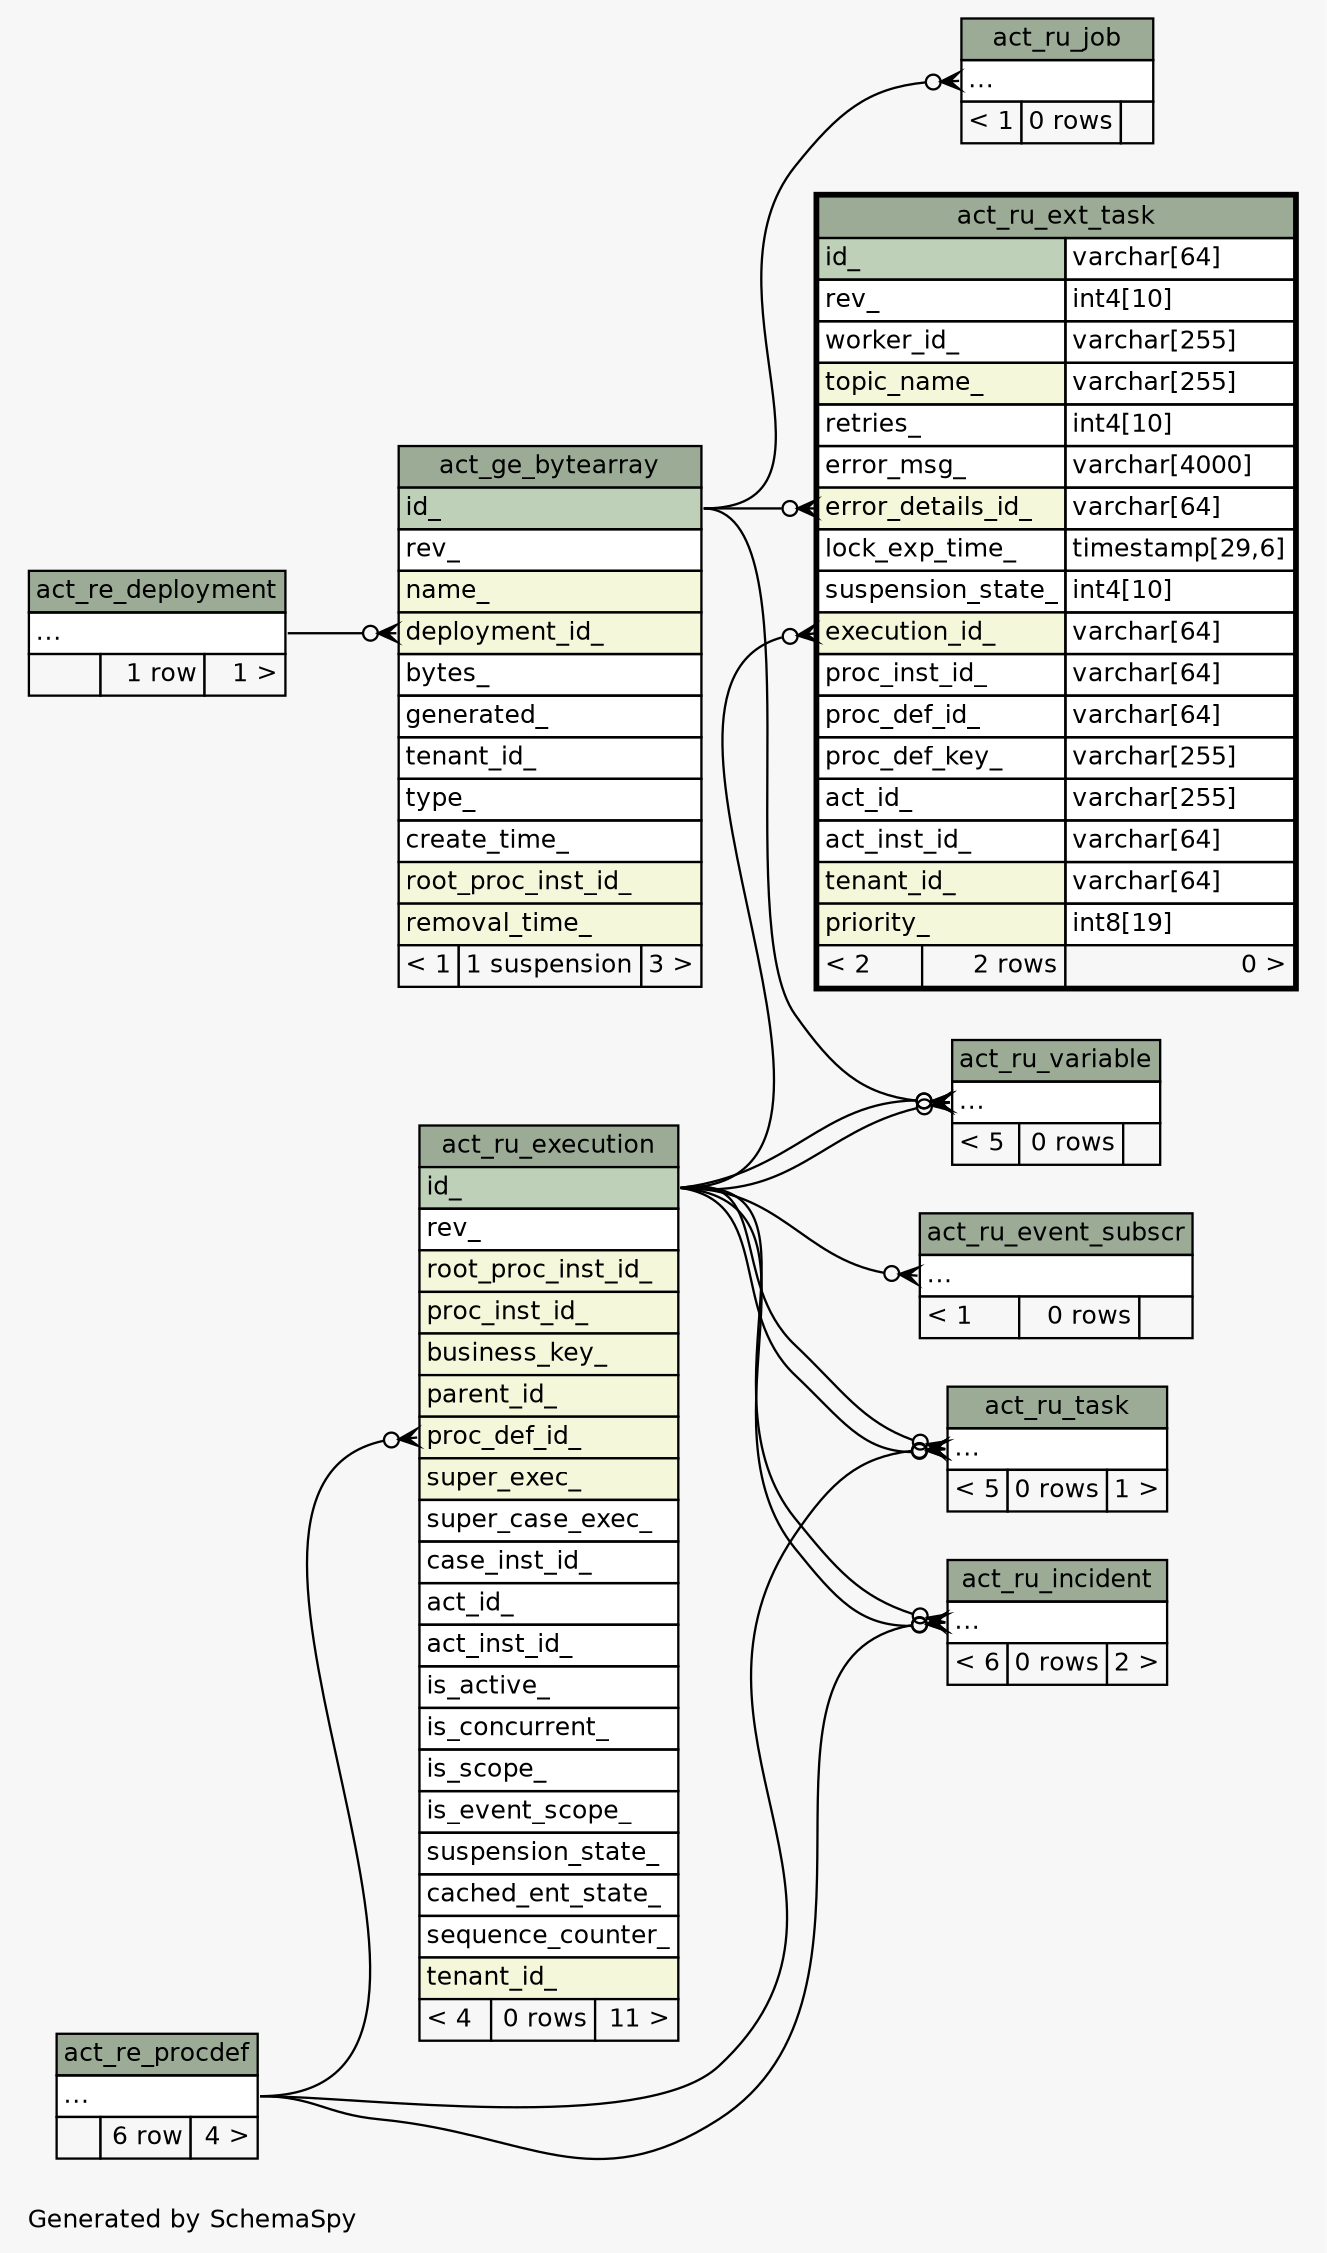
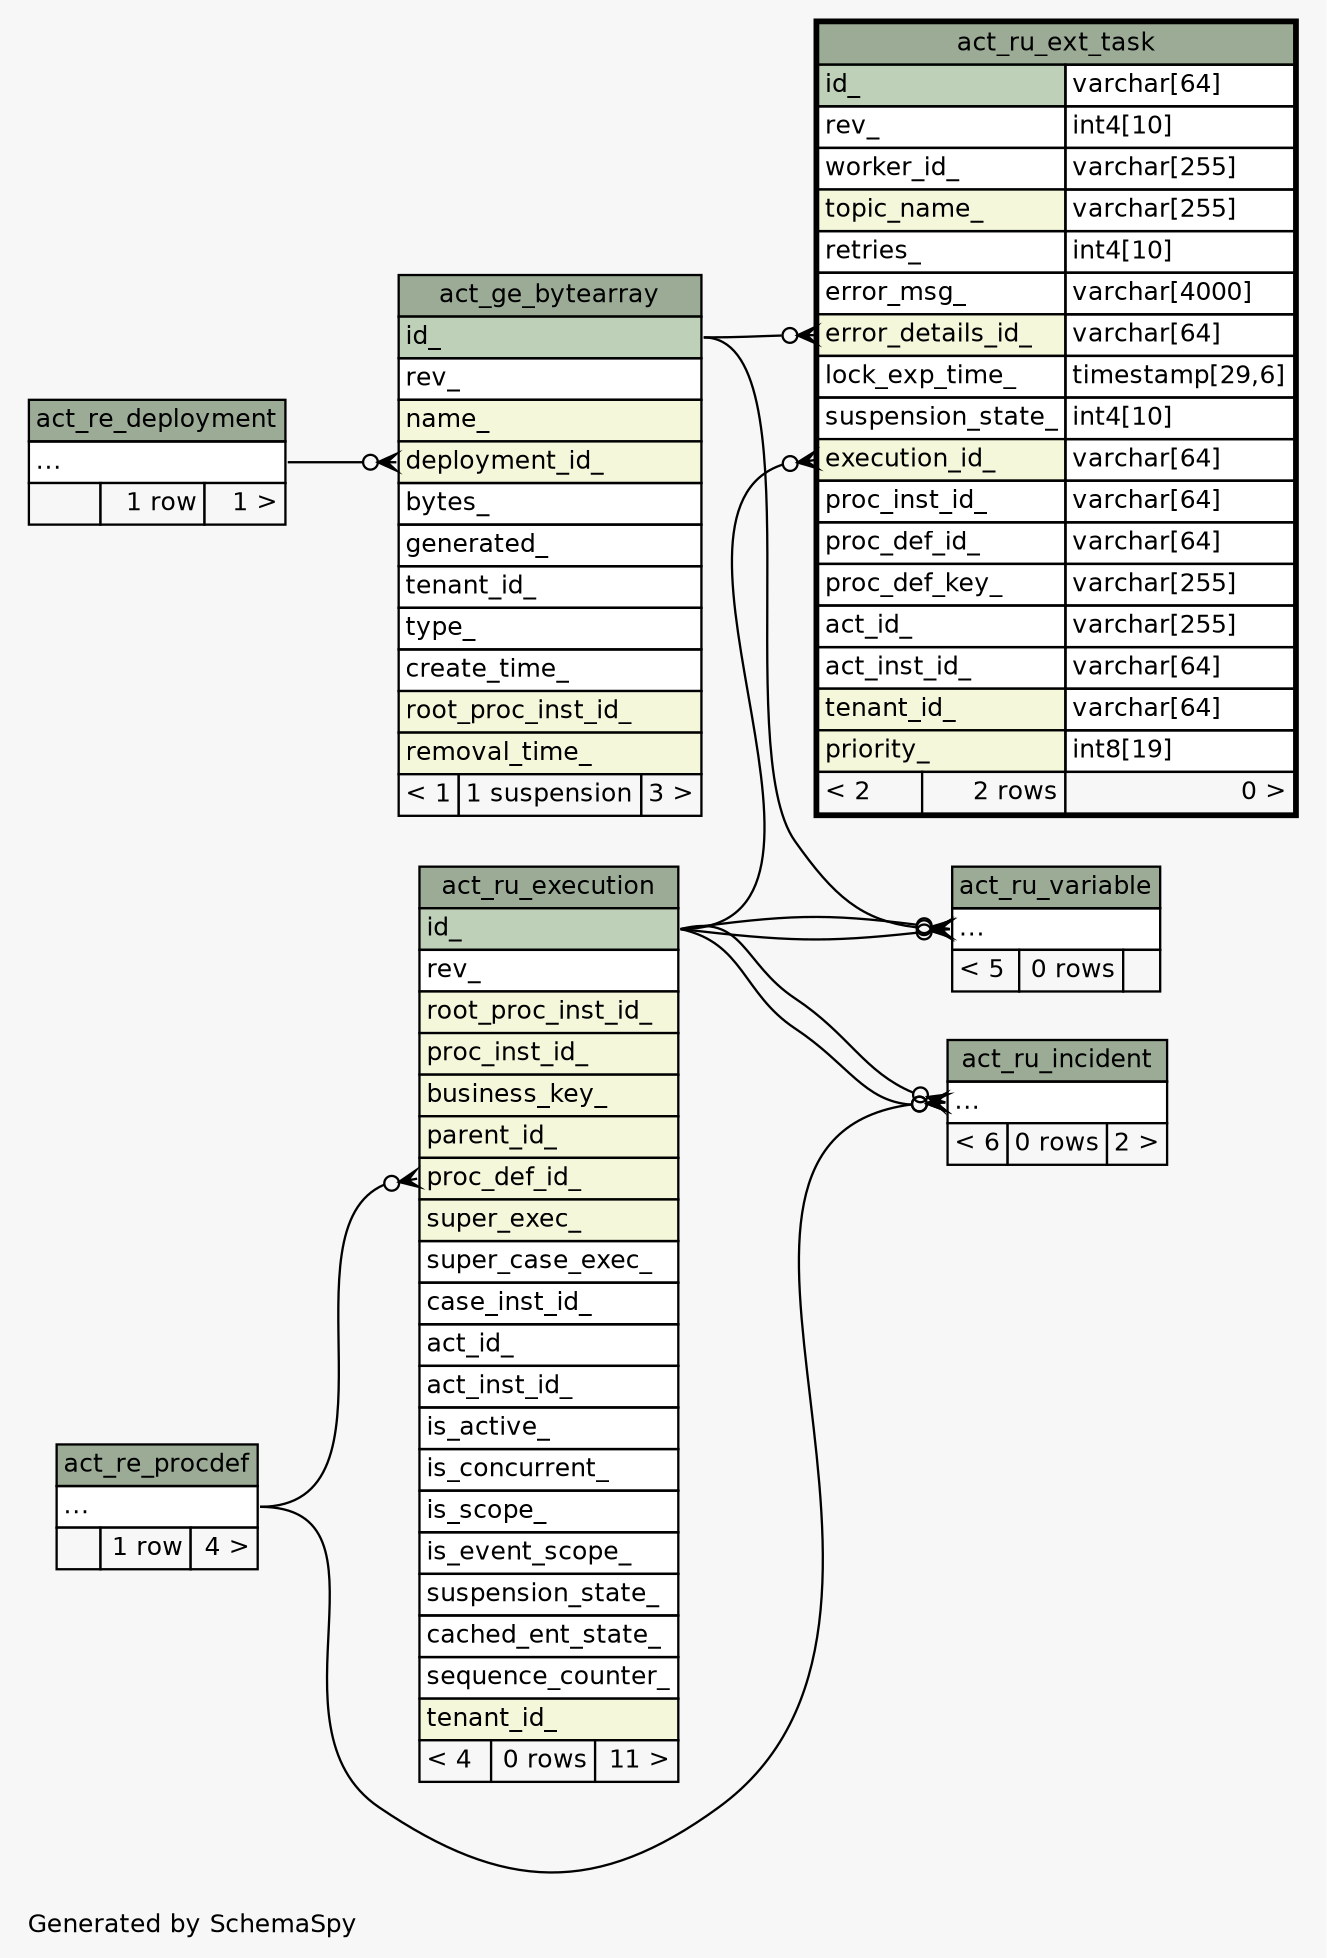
(1056, 81) -> none
(1056, 1276) -> none
(1056, 1449) -> none
(148, 2137) -> (148, 1547)
